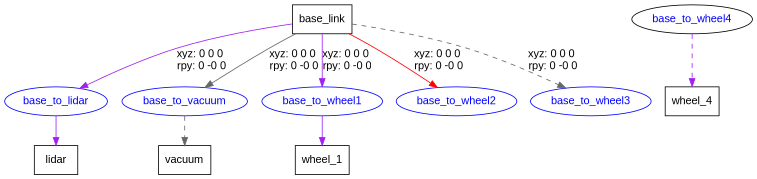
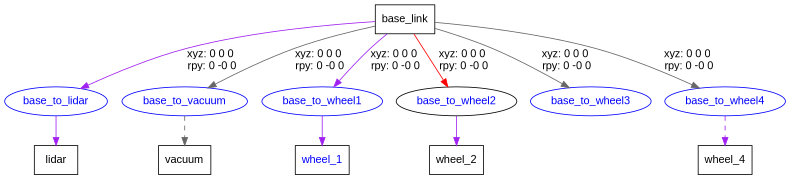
(692, 19) -> (725, 101)
none -> (567, 42)
(458, 46) -> (500, 52)
(457, 101) -> (457, 101)
(322, 160) -> (322, 160)
none -> (457, 160)
